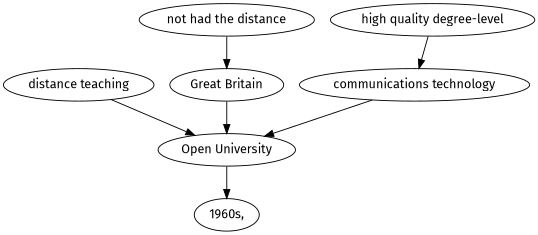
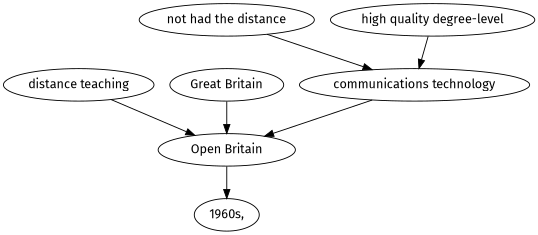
(227, 48) -> (315, 51)
(227, 150) -> (227, 150)
